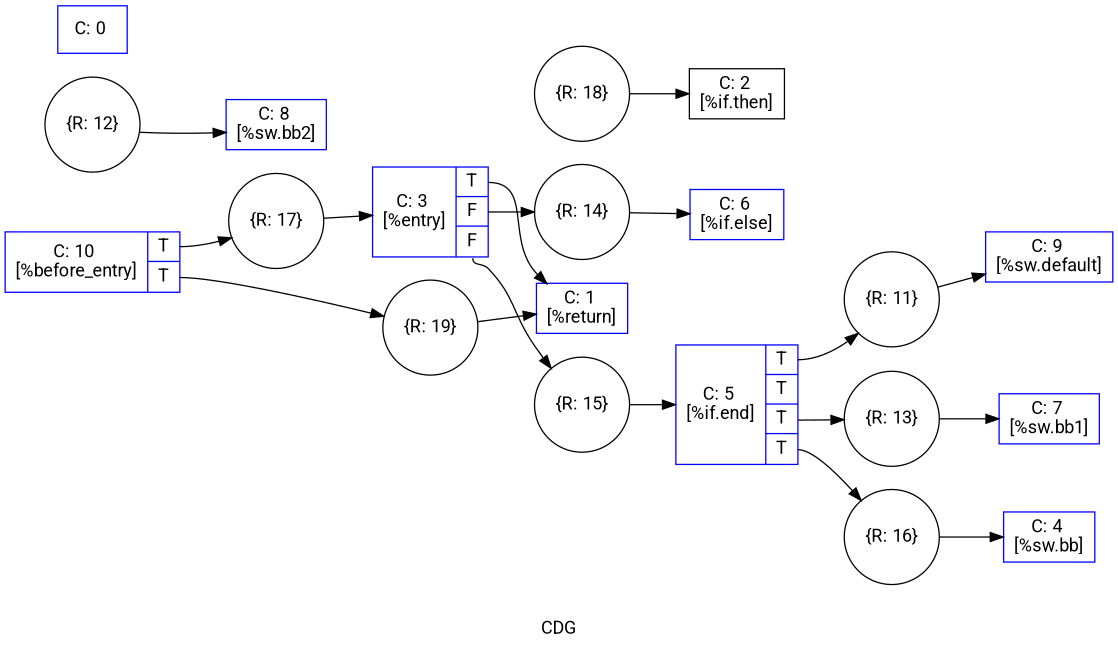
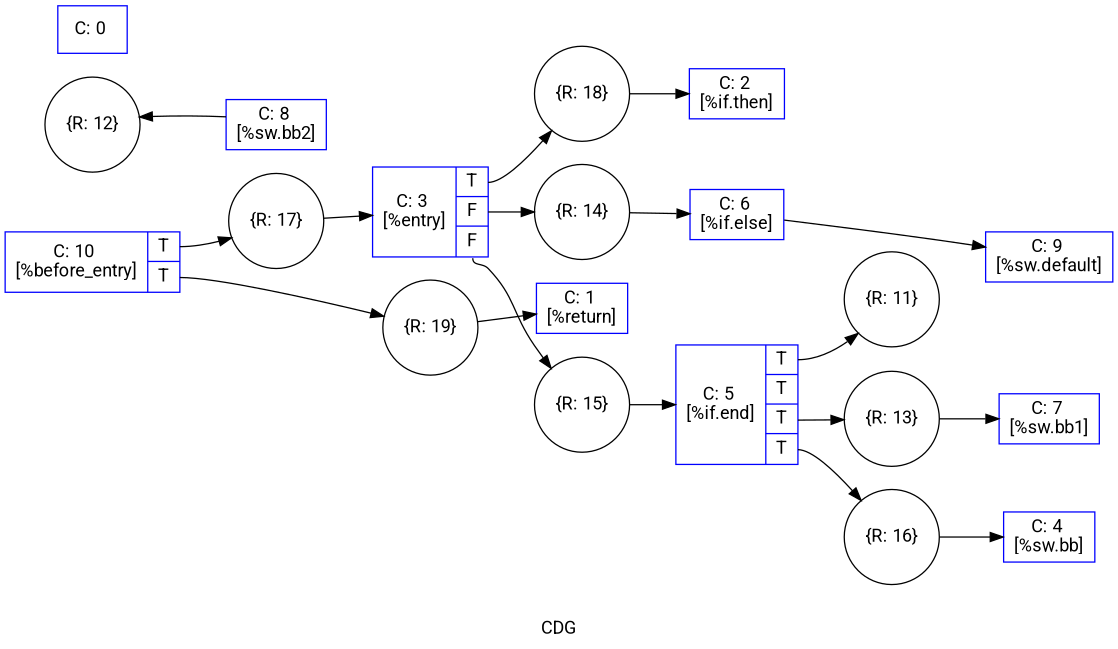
(737, 94) -> (737, 94)
(176, 133) -> (189, 116)
(518, 222) -> (518, 165)
(955, 282) -> (878, 232)
